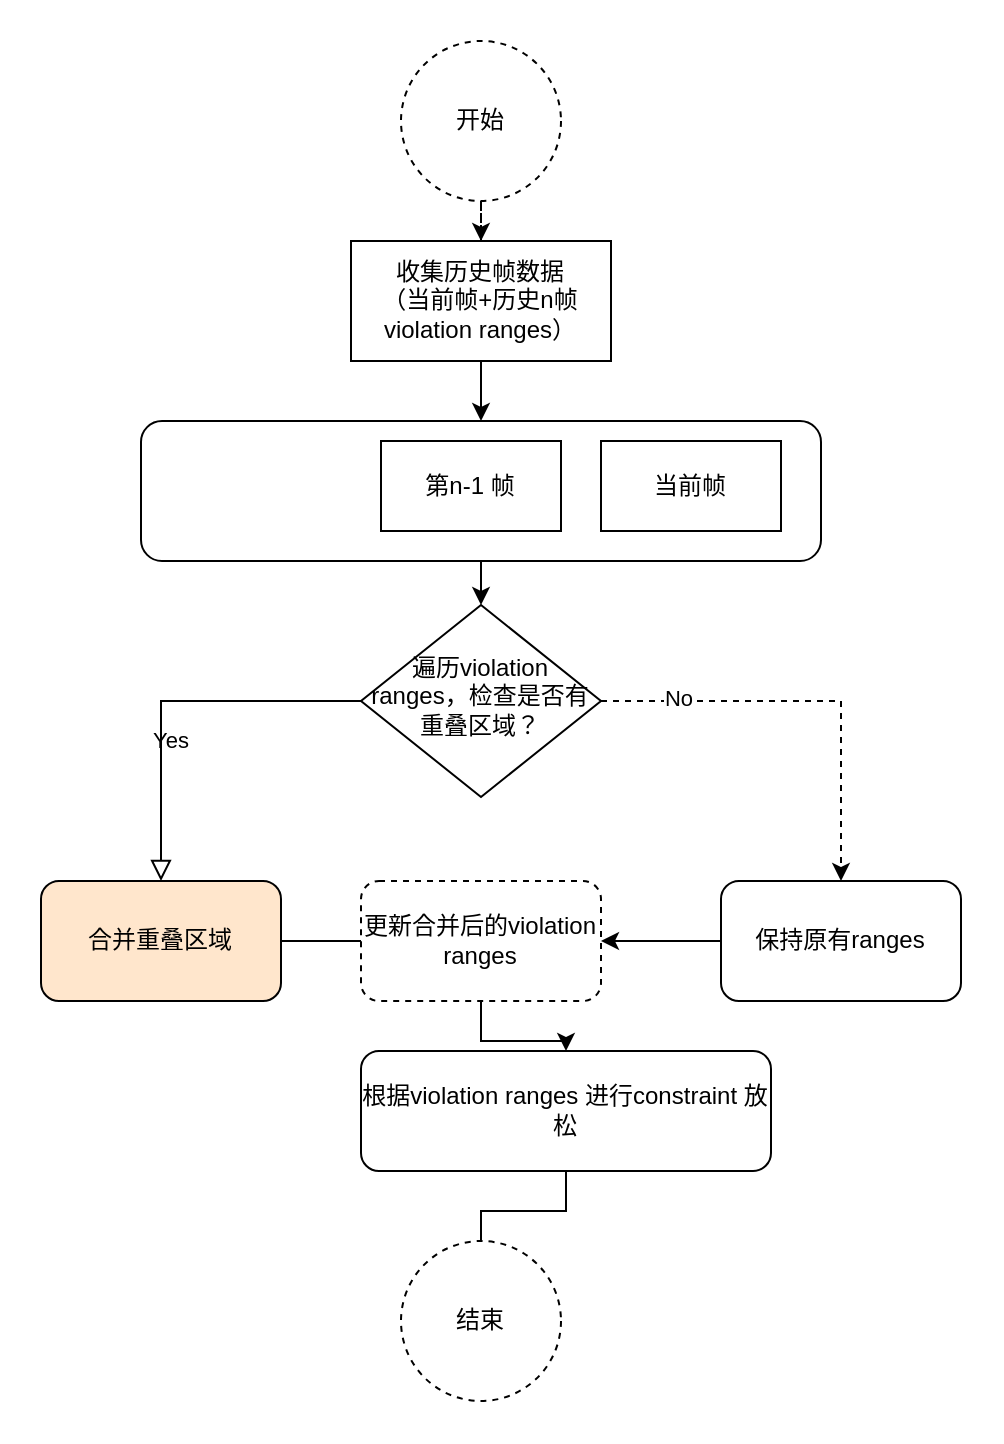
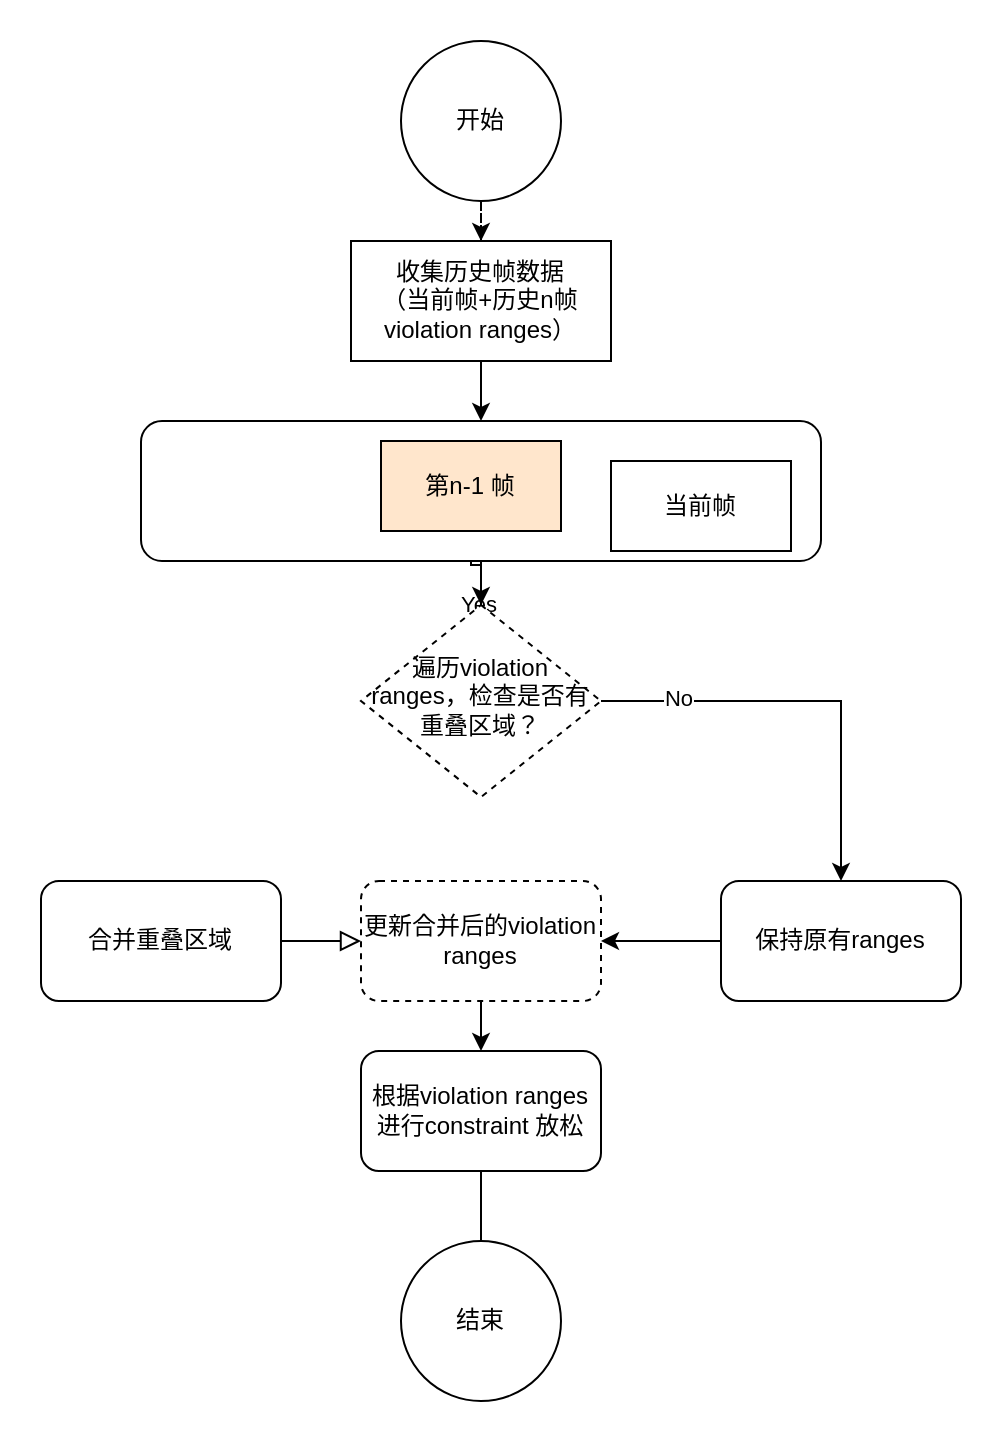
(481, 121) -> (481, 121)
(471, 486) -> (471, 486)
(691, 486) -> (701, 506)
(182, 701) -> (472, 565)
(481, 701) -> (481, 701)
(841, 710) -> (841, 710)
(161, 941) -> (161, 941)
(349, 941) -> (339, 941)
(566, 1111) -> (481, 1111)
(481, 1321) -> (481, 1321)
